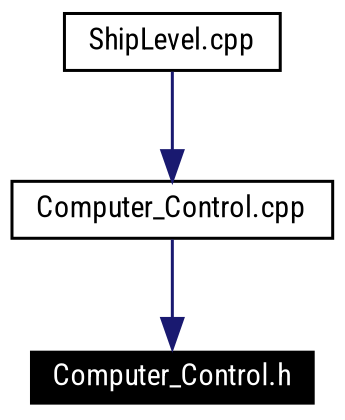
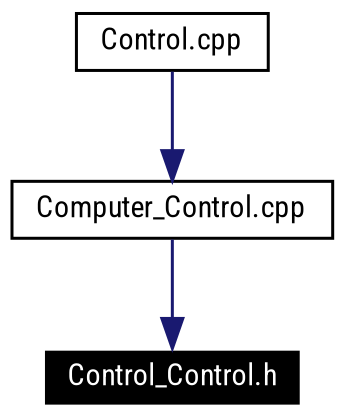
(172, 42) -> (172, 42)
(172, 378) -> (172, 378)
